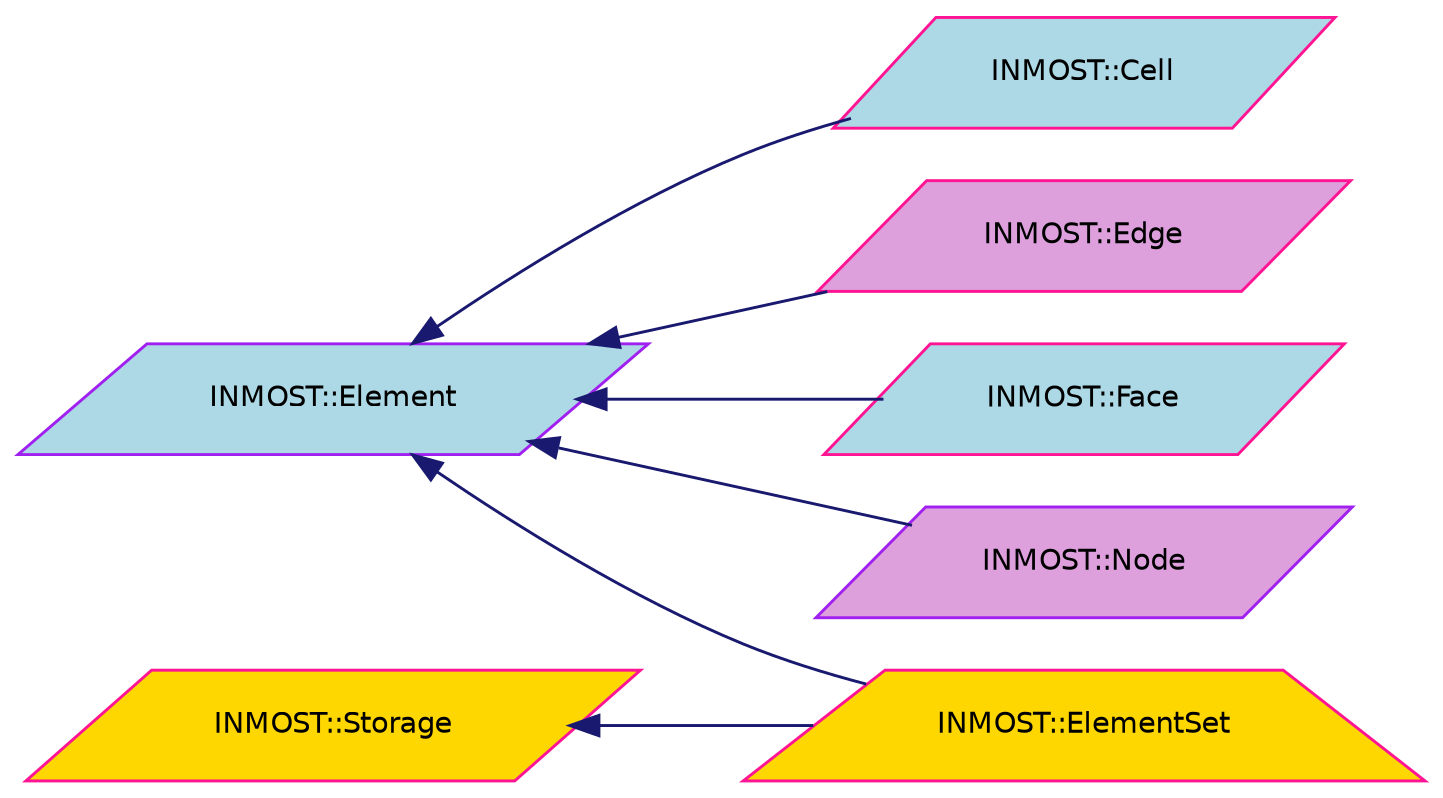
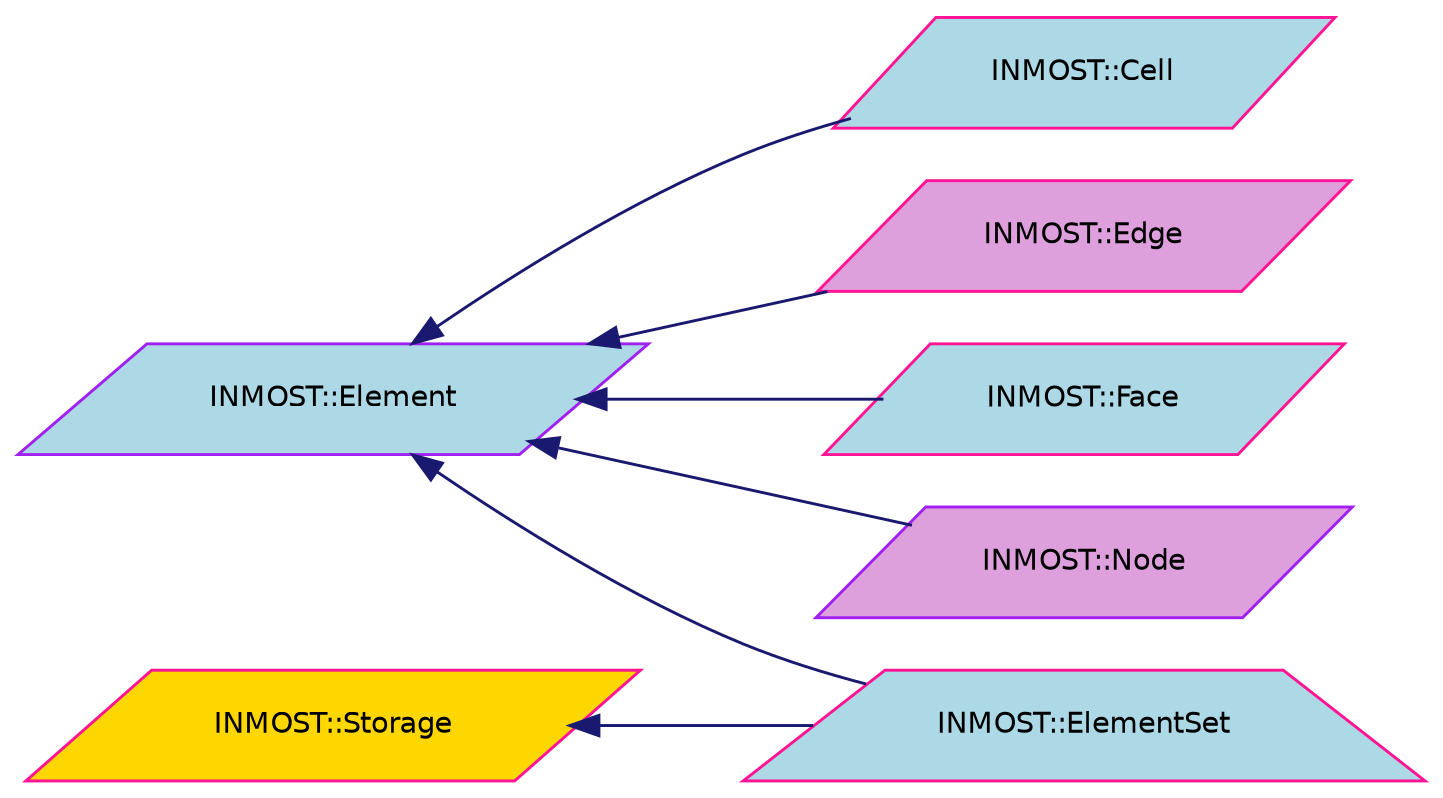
(1084, 726) -> (1084, 726)
